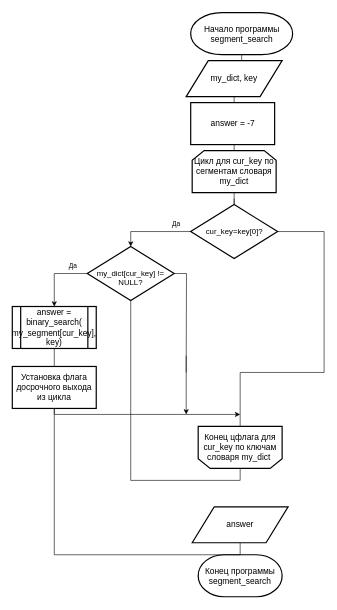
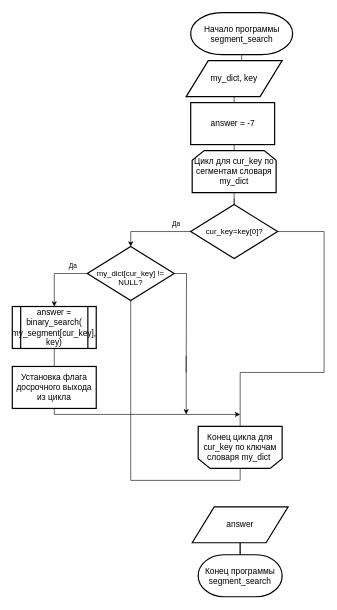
(240, 447) -> (240, 447)
(69, 555) -> (240, 549)
